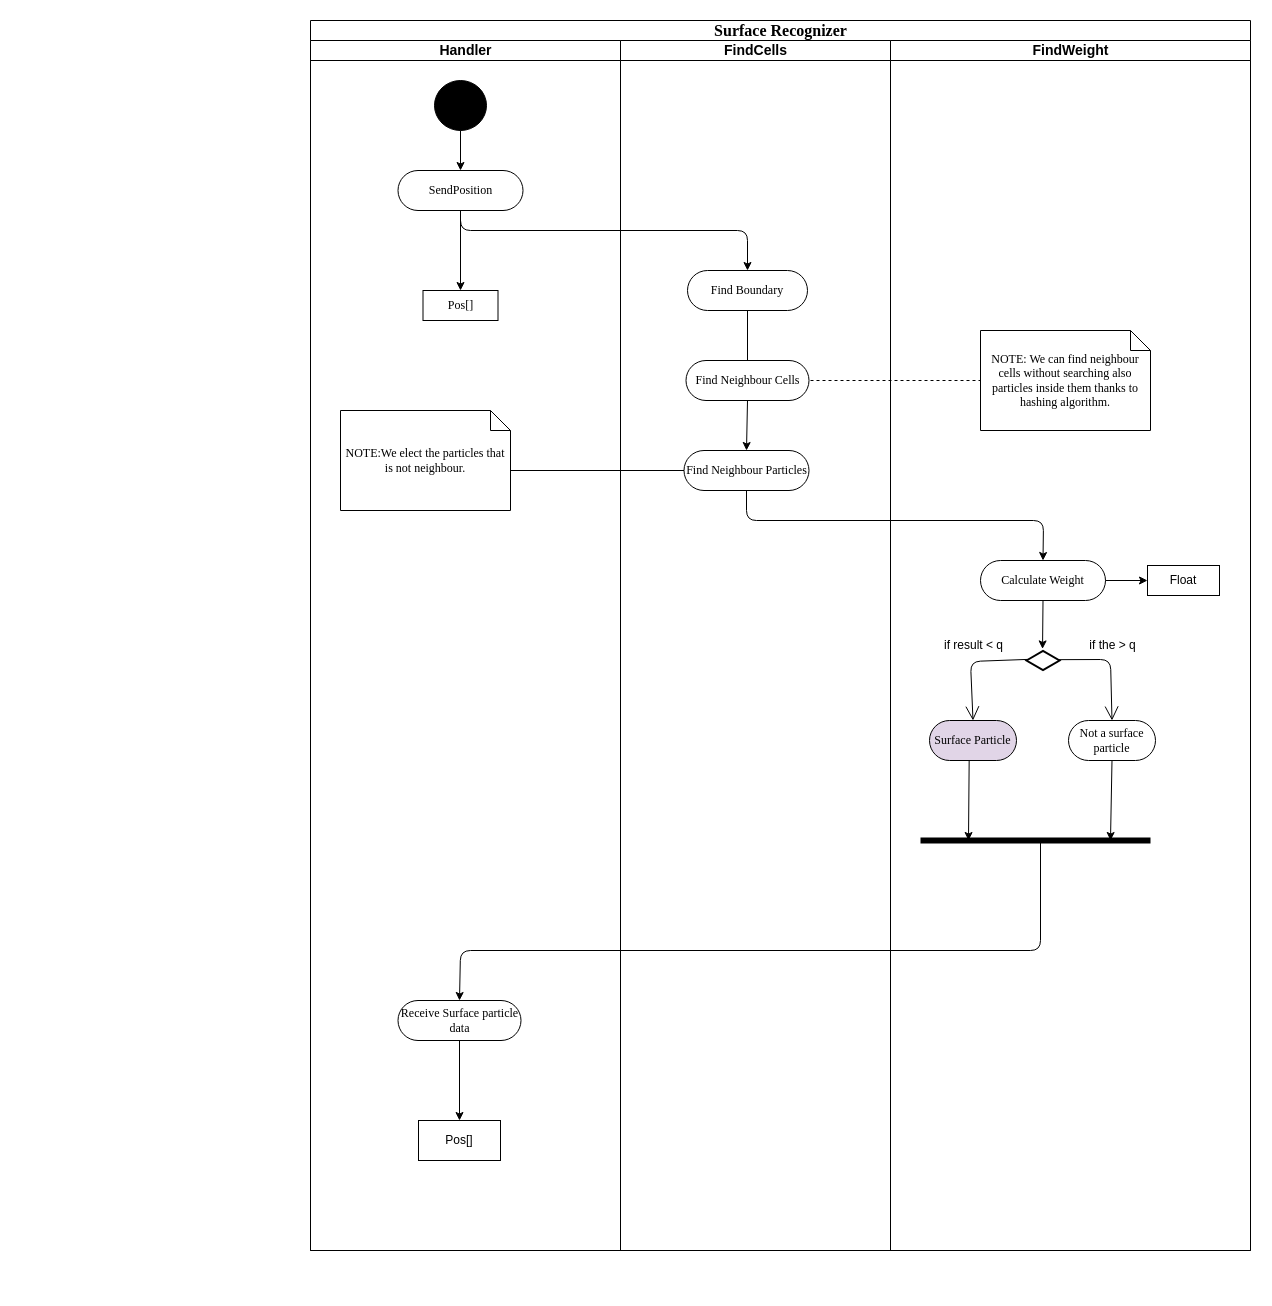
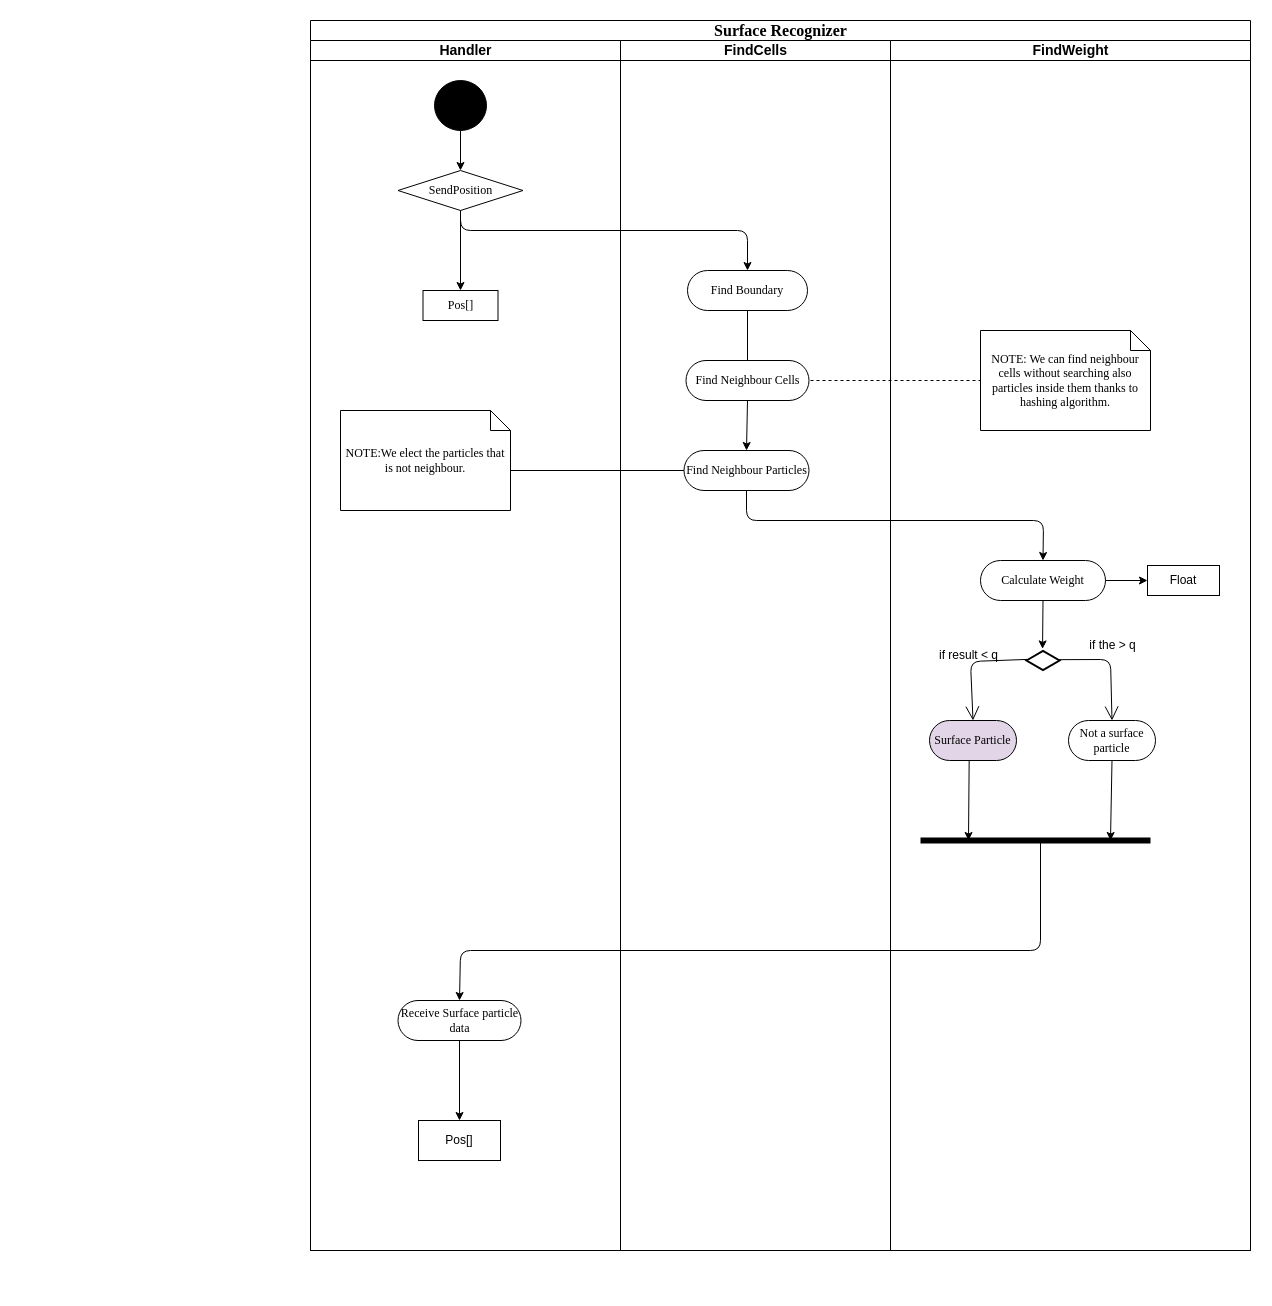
(461, 191) -> (461, 191)
(973, 646) -> (968, 656)
